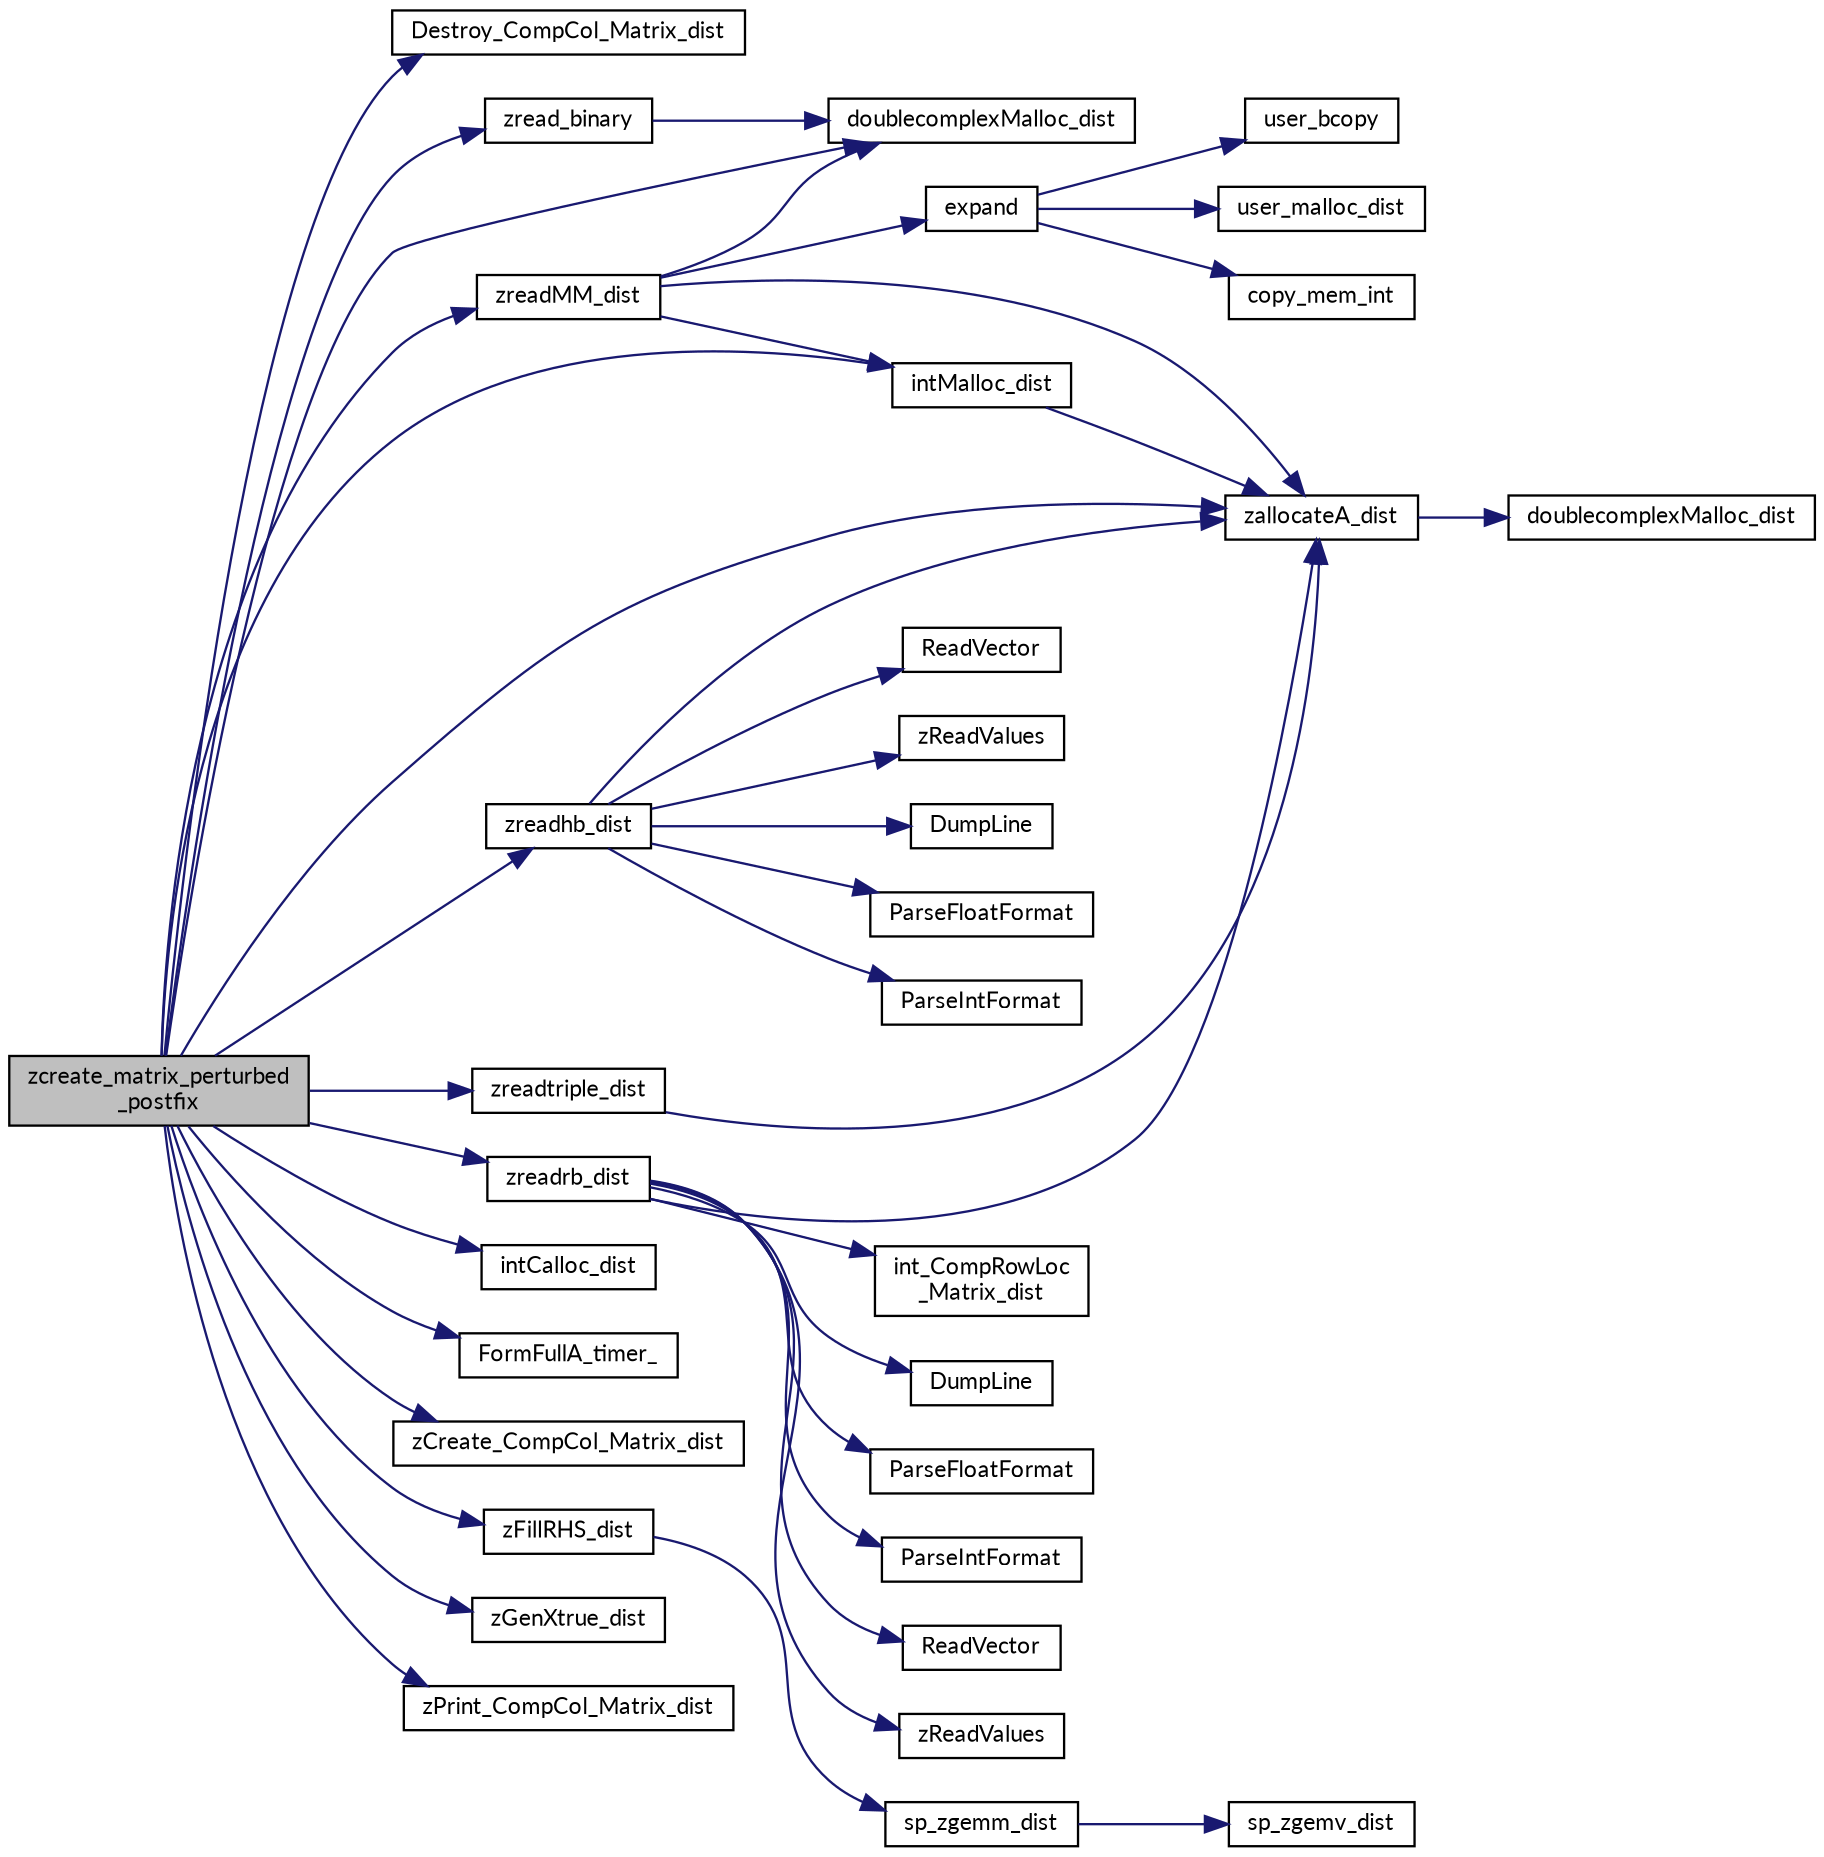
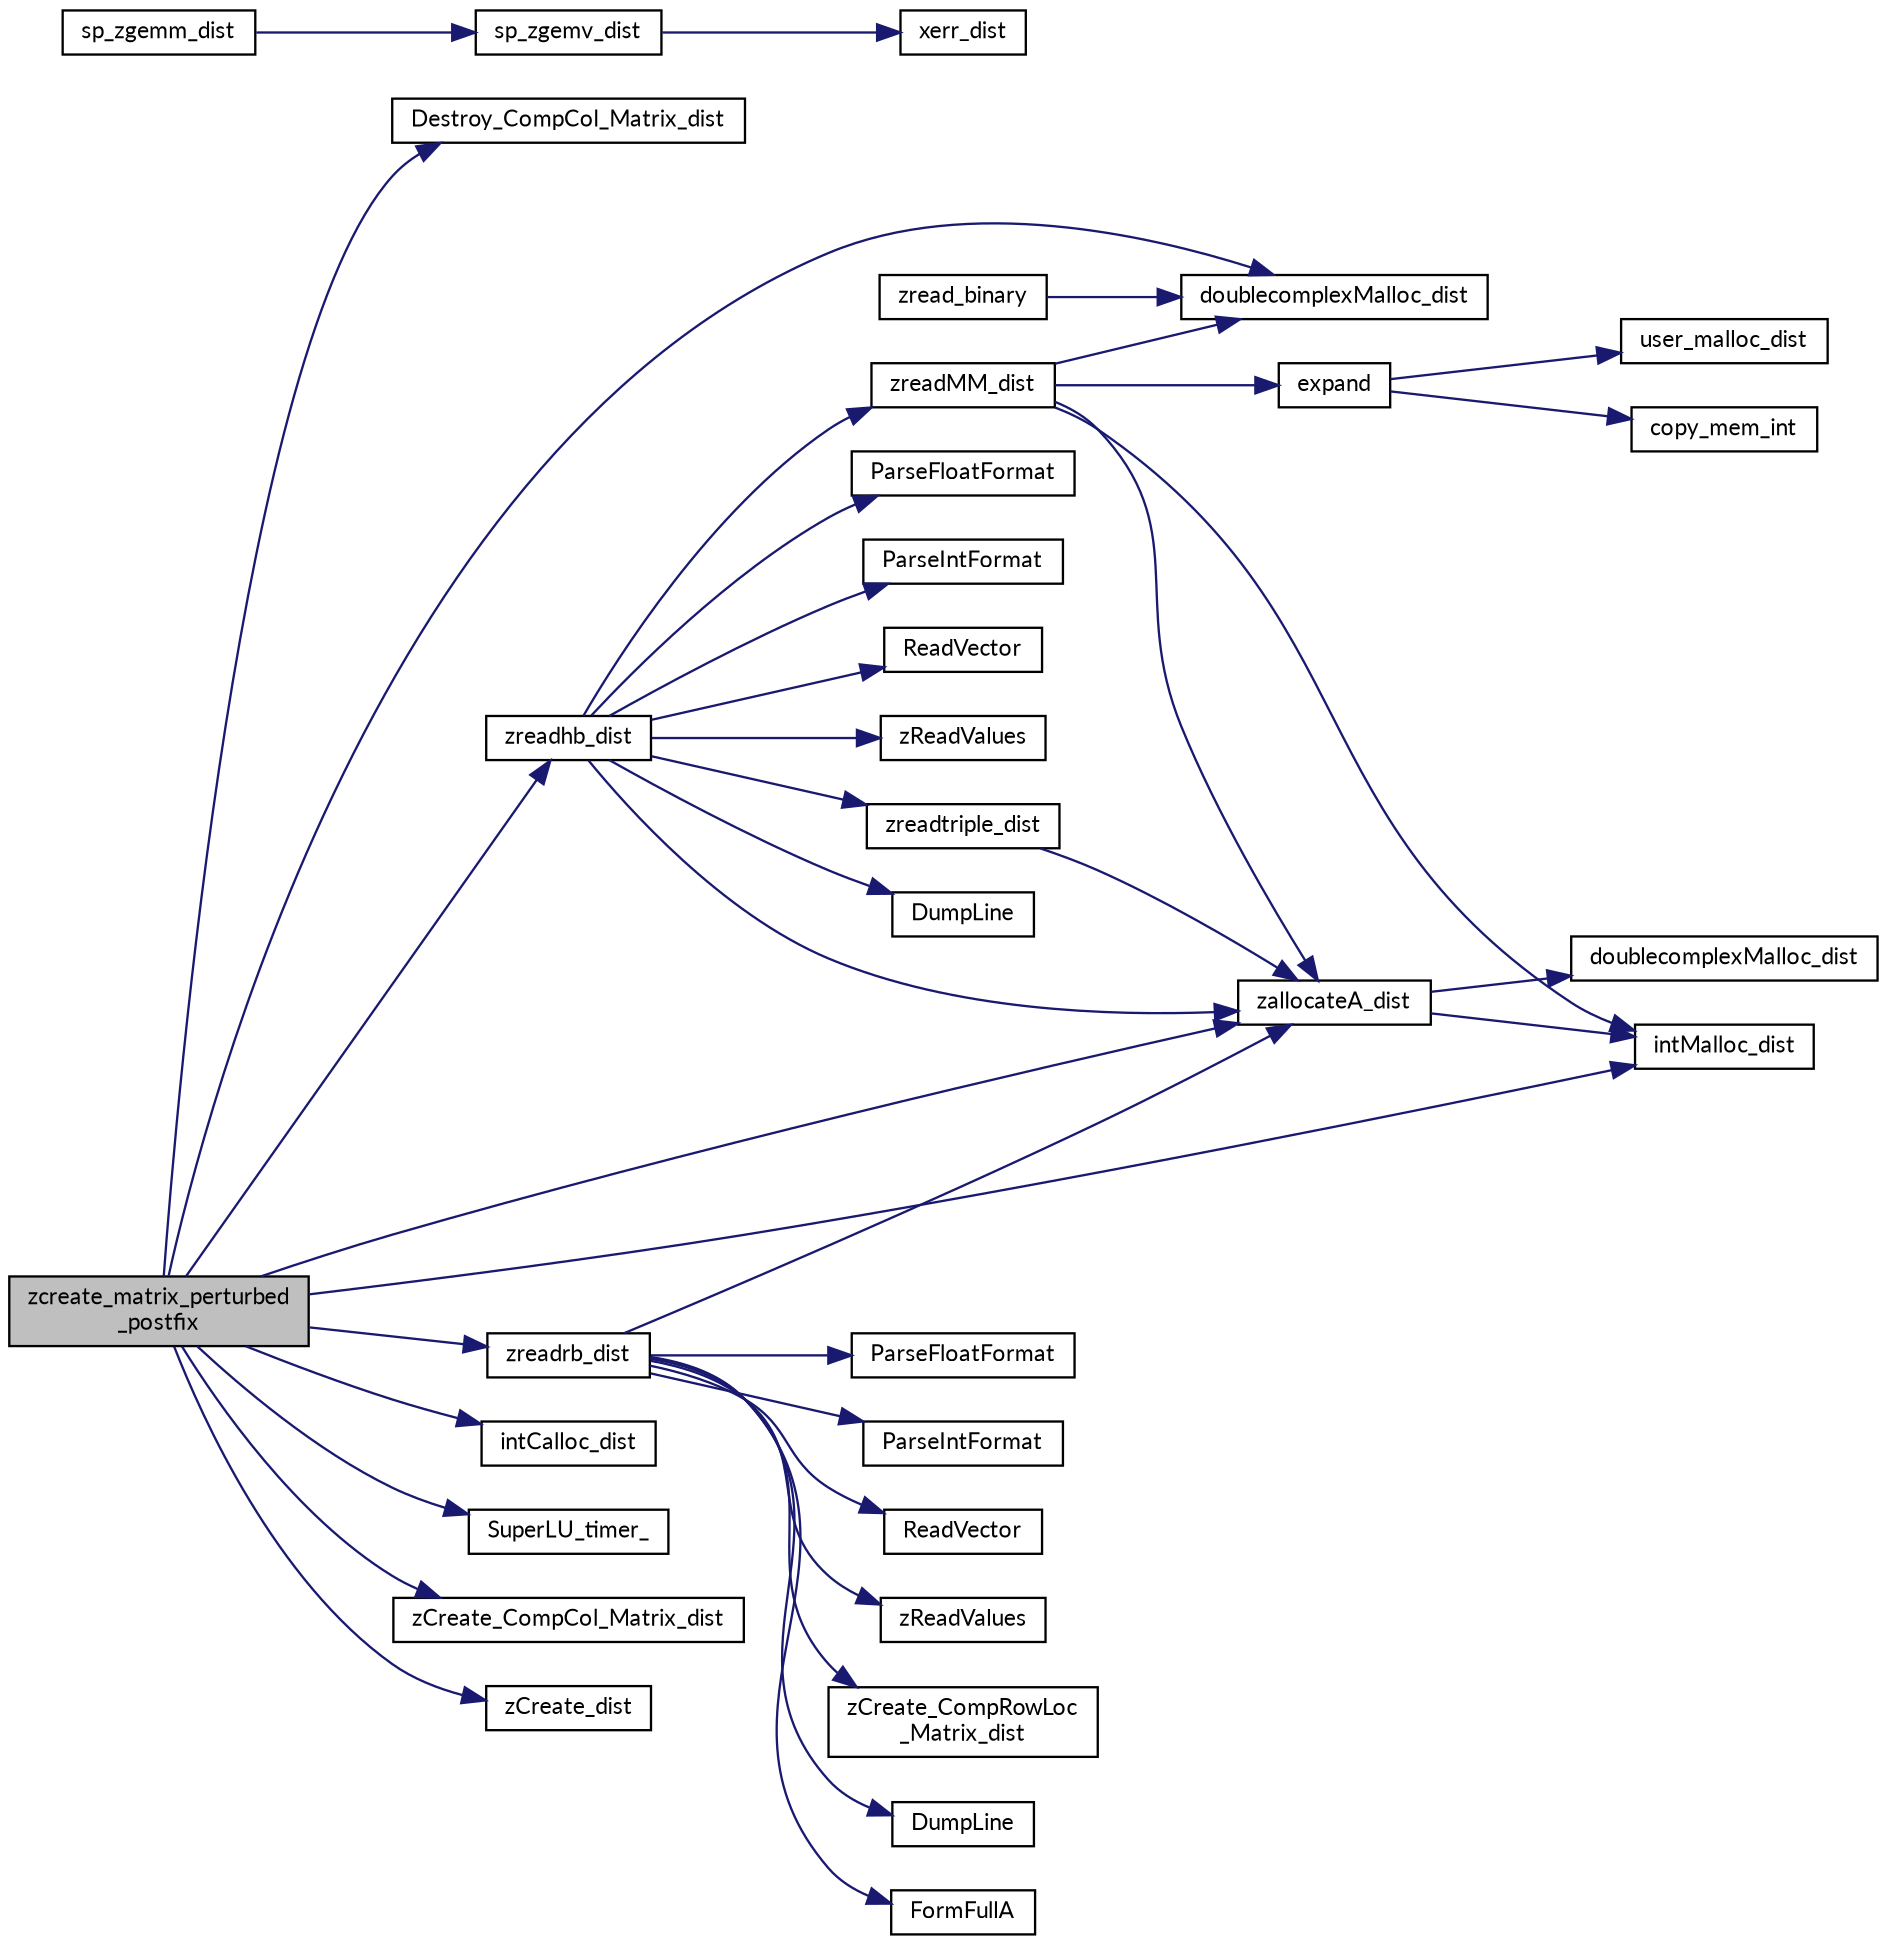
none -> (963, 32)
(1322, 121) -> none
(1146, 445) -> (1521, 1024)
(301, 478) -> (700, 550)
(266, 492) -> none
(379, 1091) -> (748, 778)
(982, 1281) -> (963, 1722)
(569, 1355) -> (569, 1532)
(569, 1532) -> none
(569, 1620) -> (569, 1708)
(569, 1708) -> none
none -> (963, 1912)
